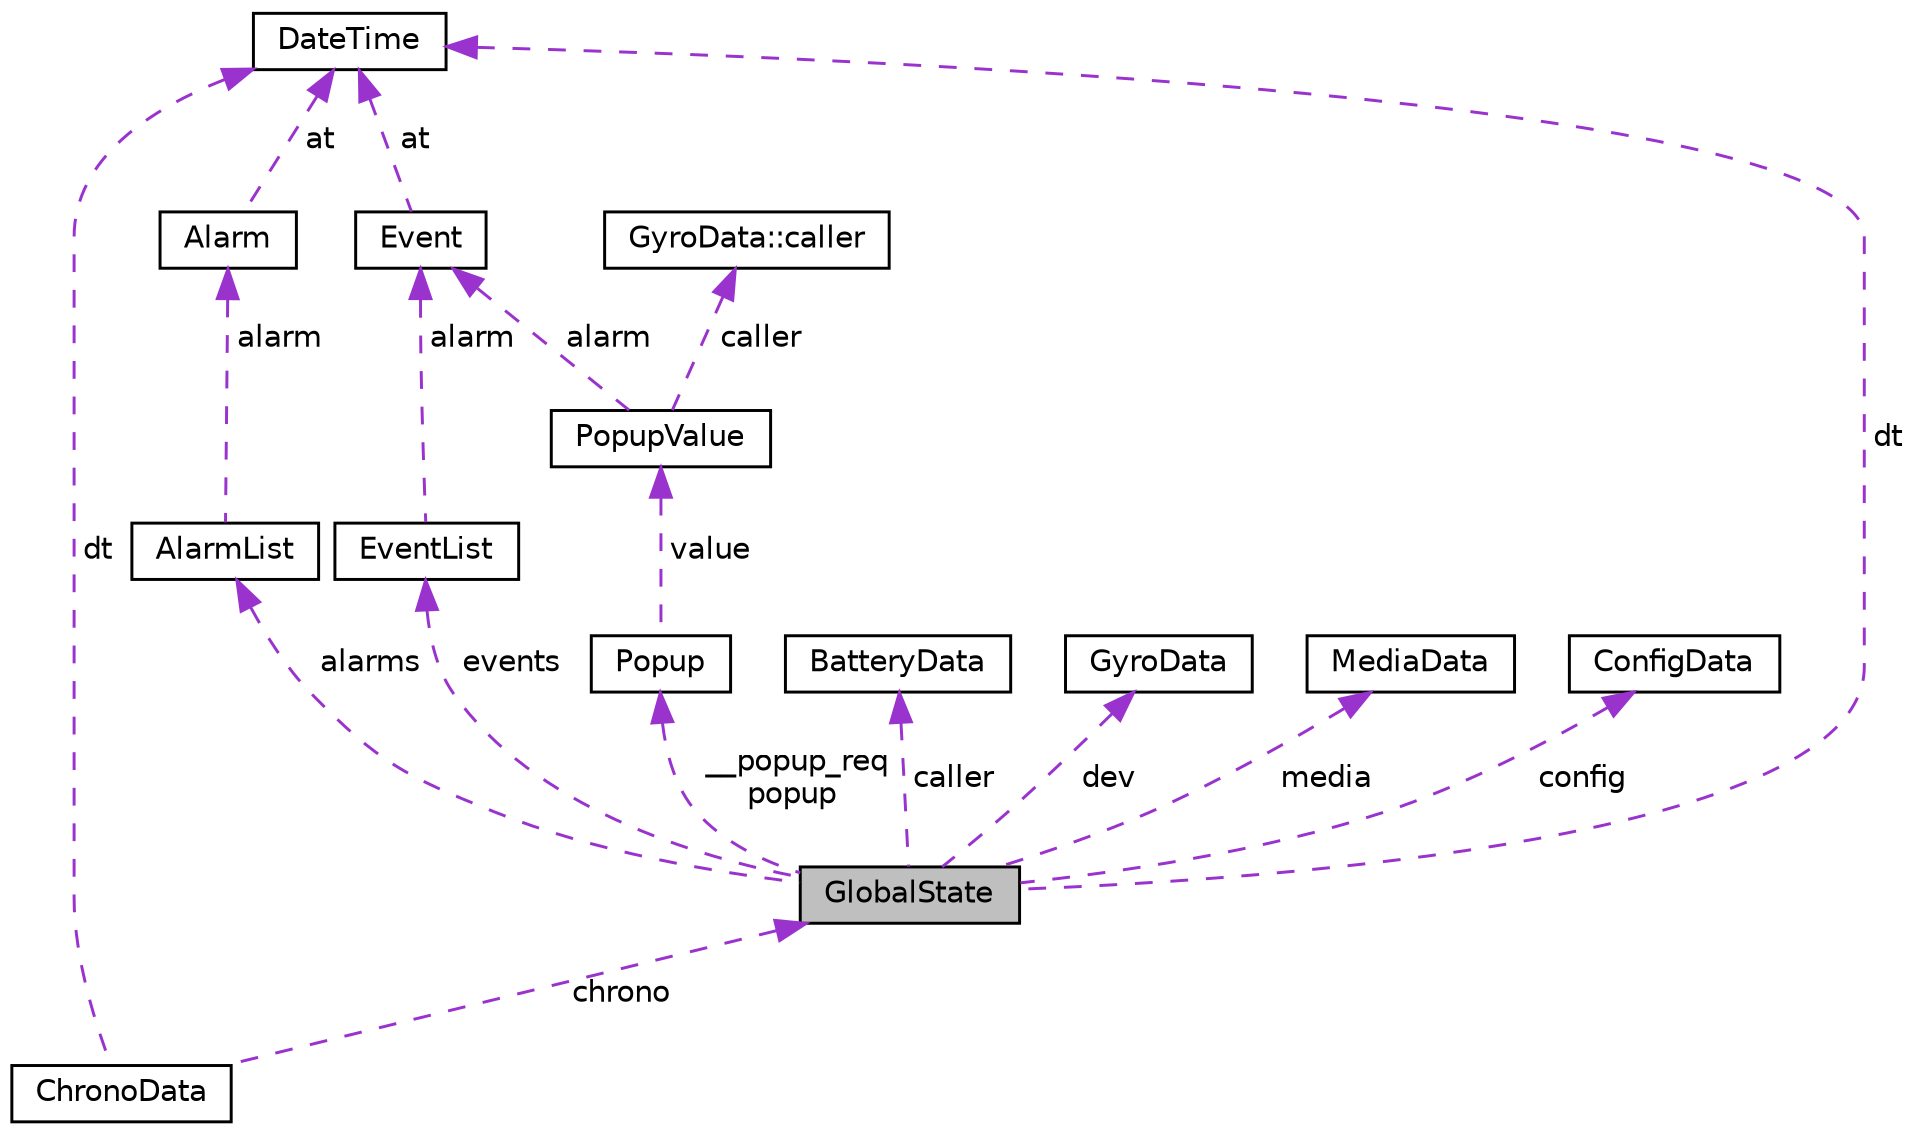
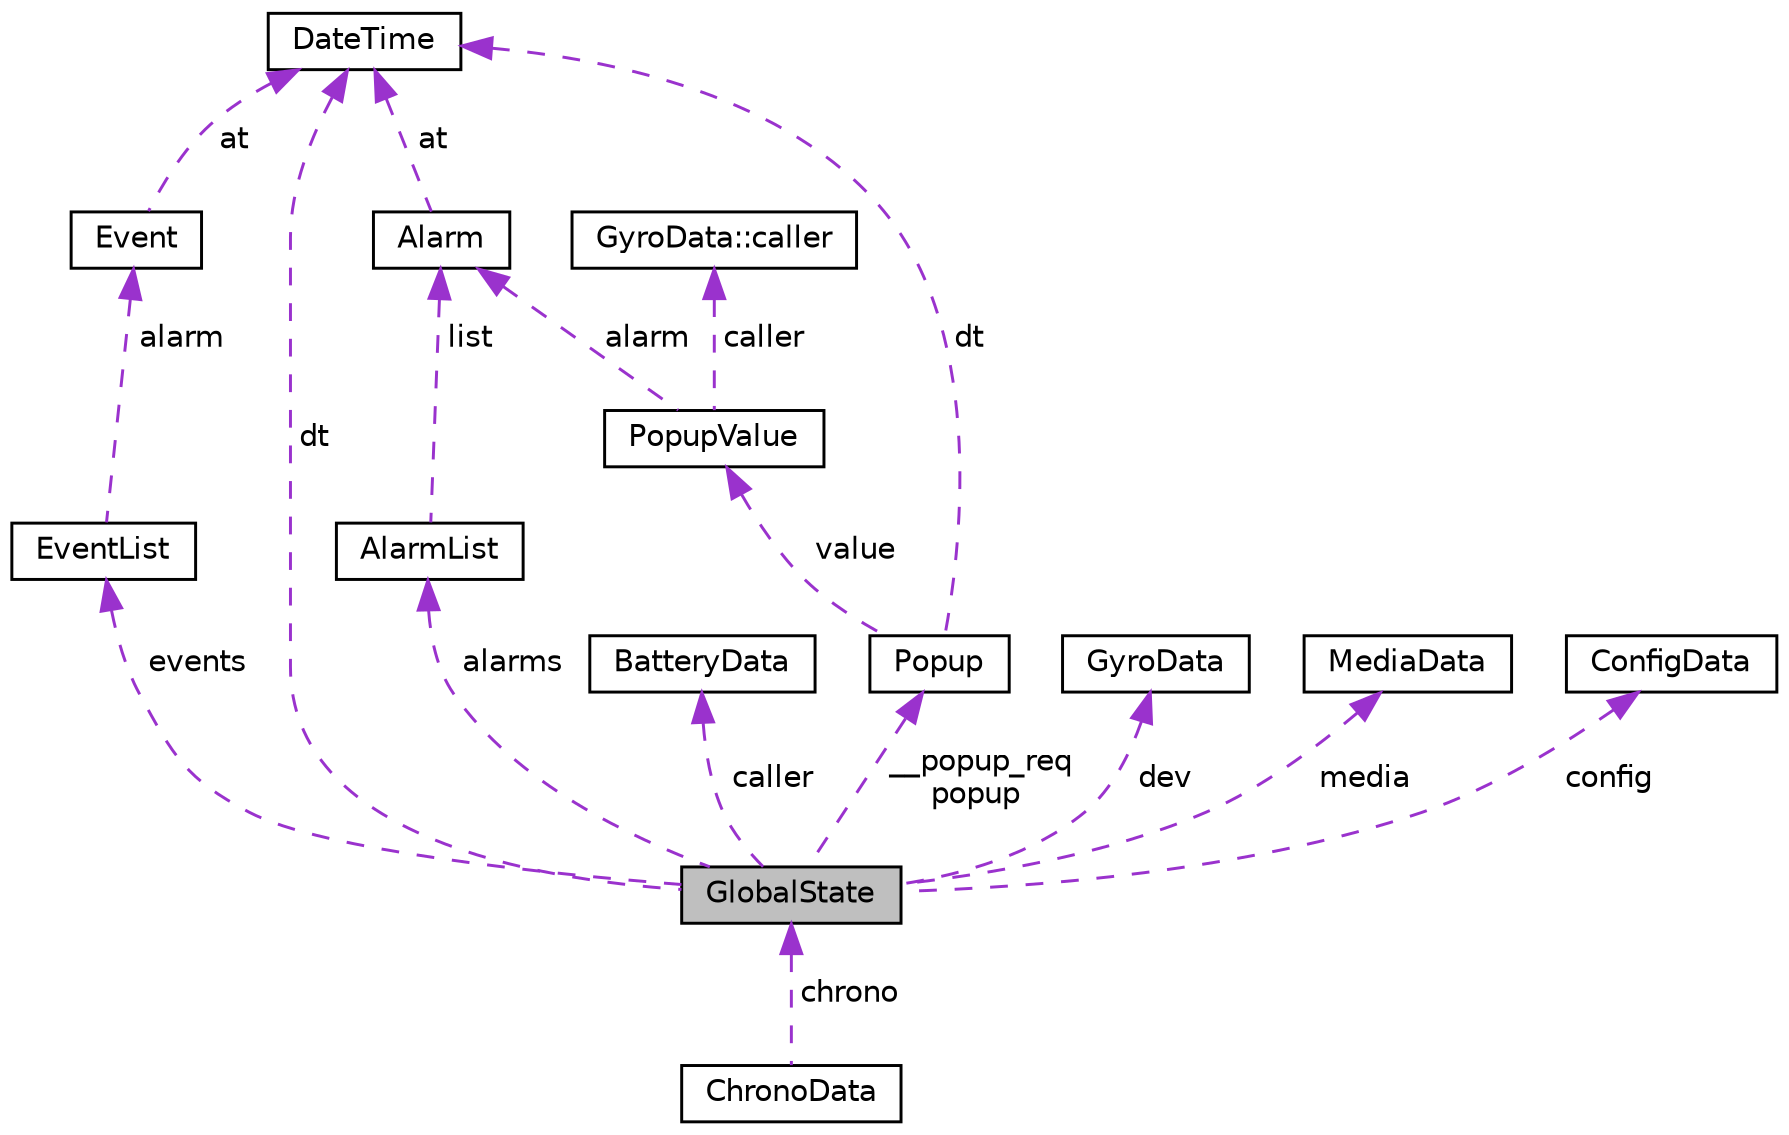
(276, 339) -> (467, 339)
(553, 349) -> (590, 348)
(74, 538) -> (885, 214)
